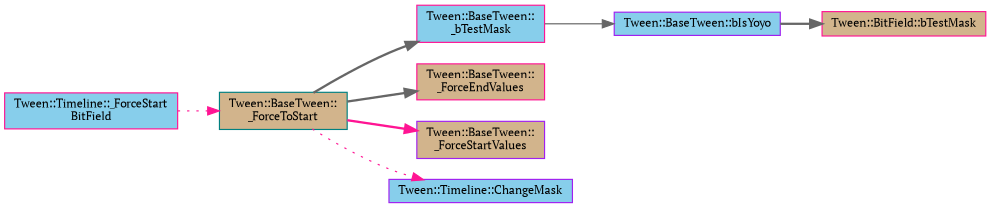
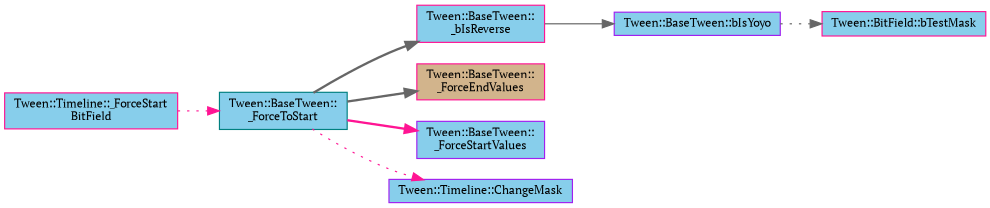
(481, 24) -> (481, 24)
(795, 24) -> (795, 24)
(904, 24) -> (904, 24)
(283, 111) -> (283, 111)
(481, 140) -> (481, 140)
